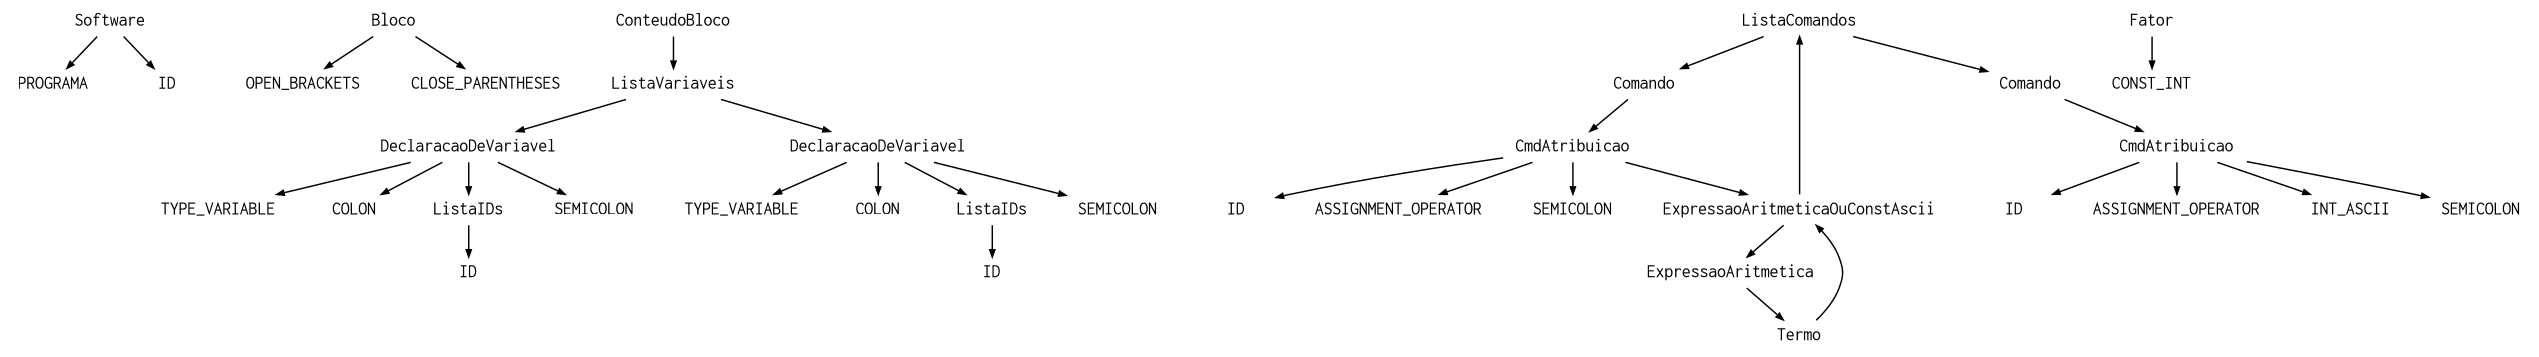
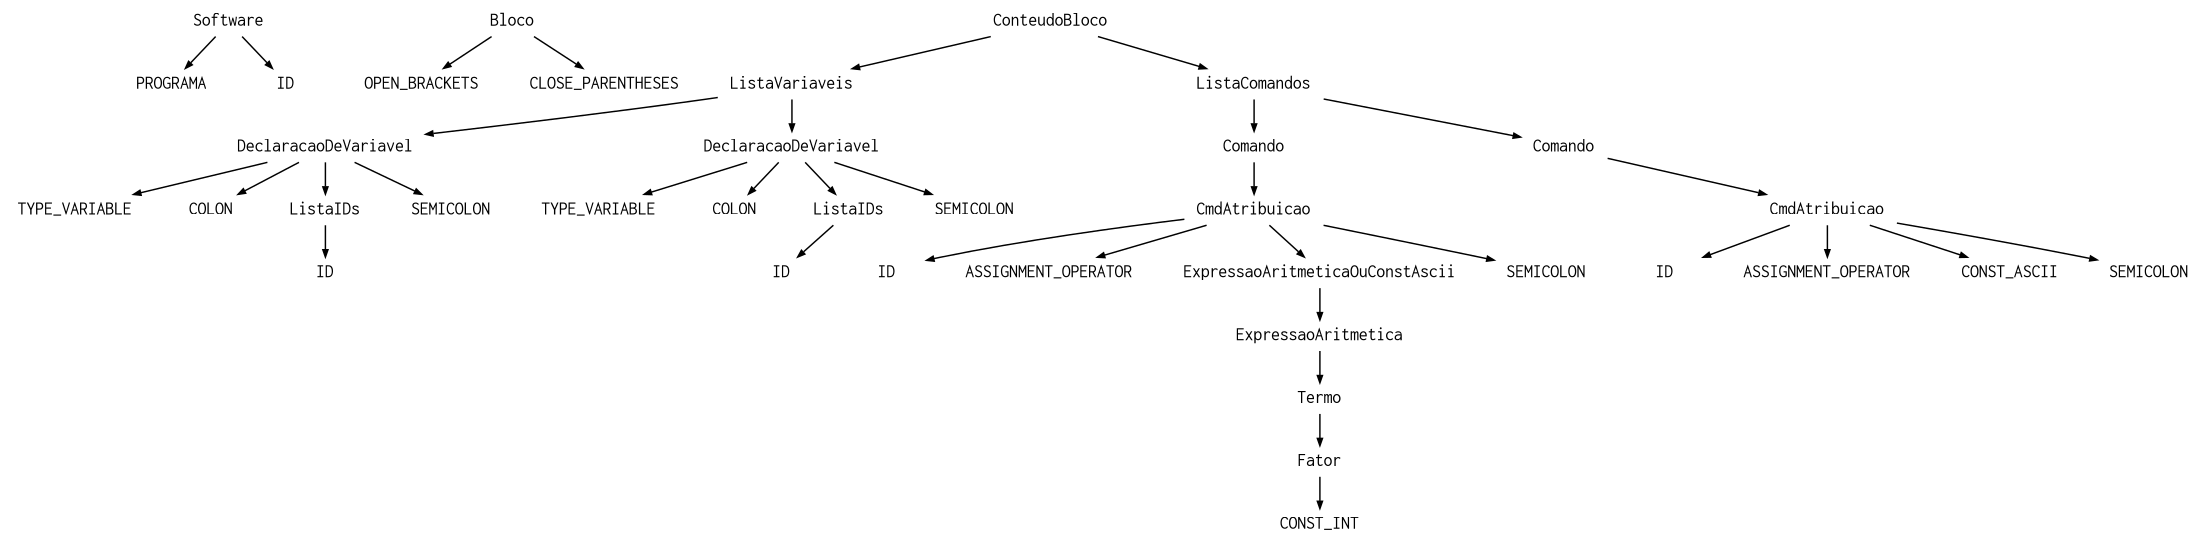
(1800, 119) -> (1149, 52)
(2351, 210) -> (2010, 273)
(1842, 277) -> (1320, 426)
